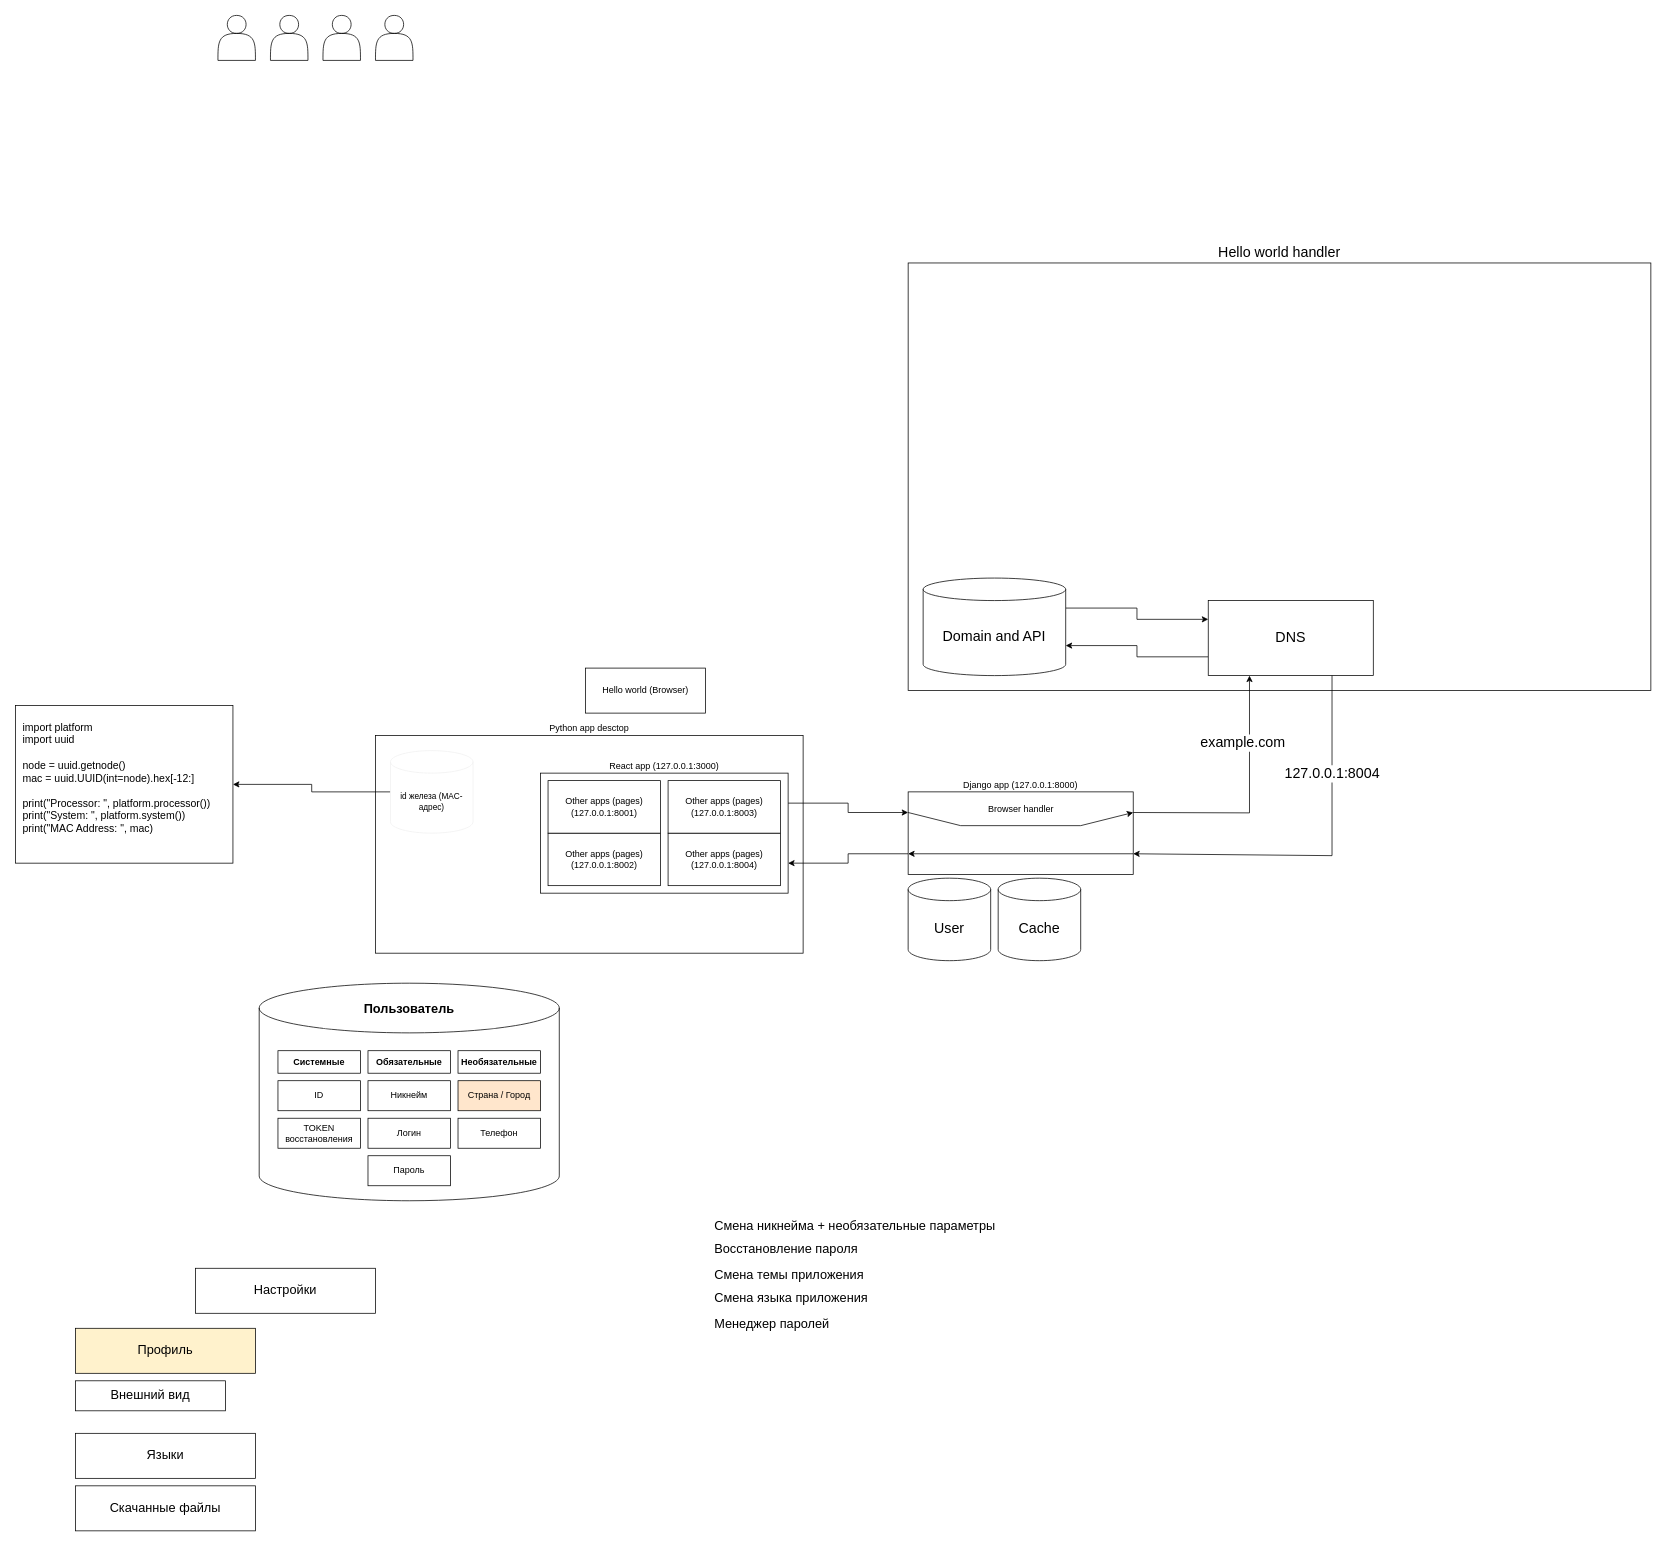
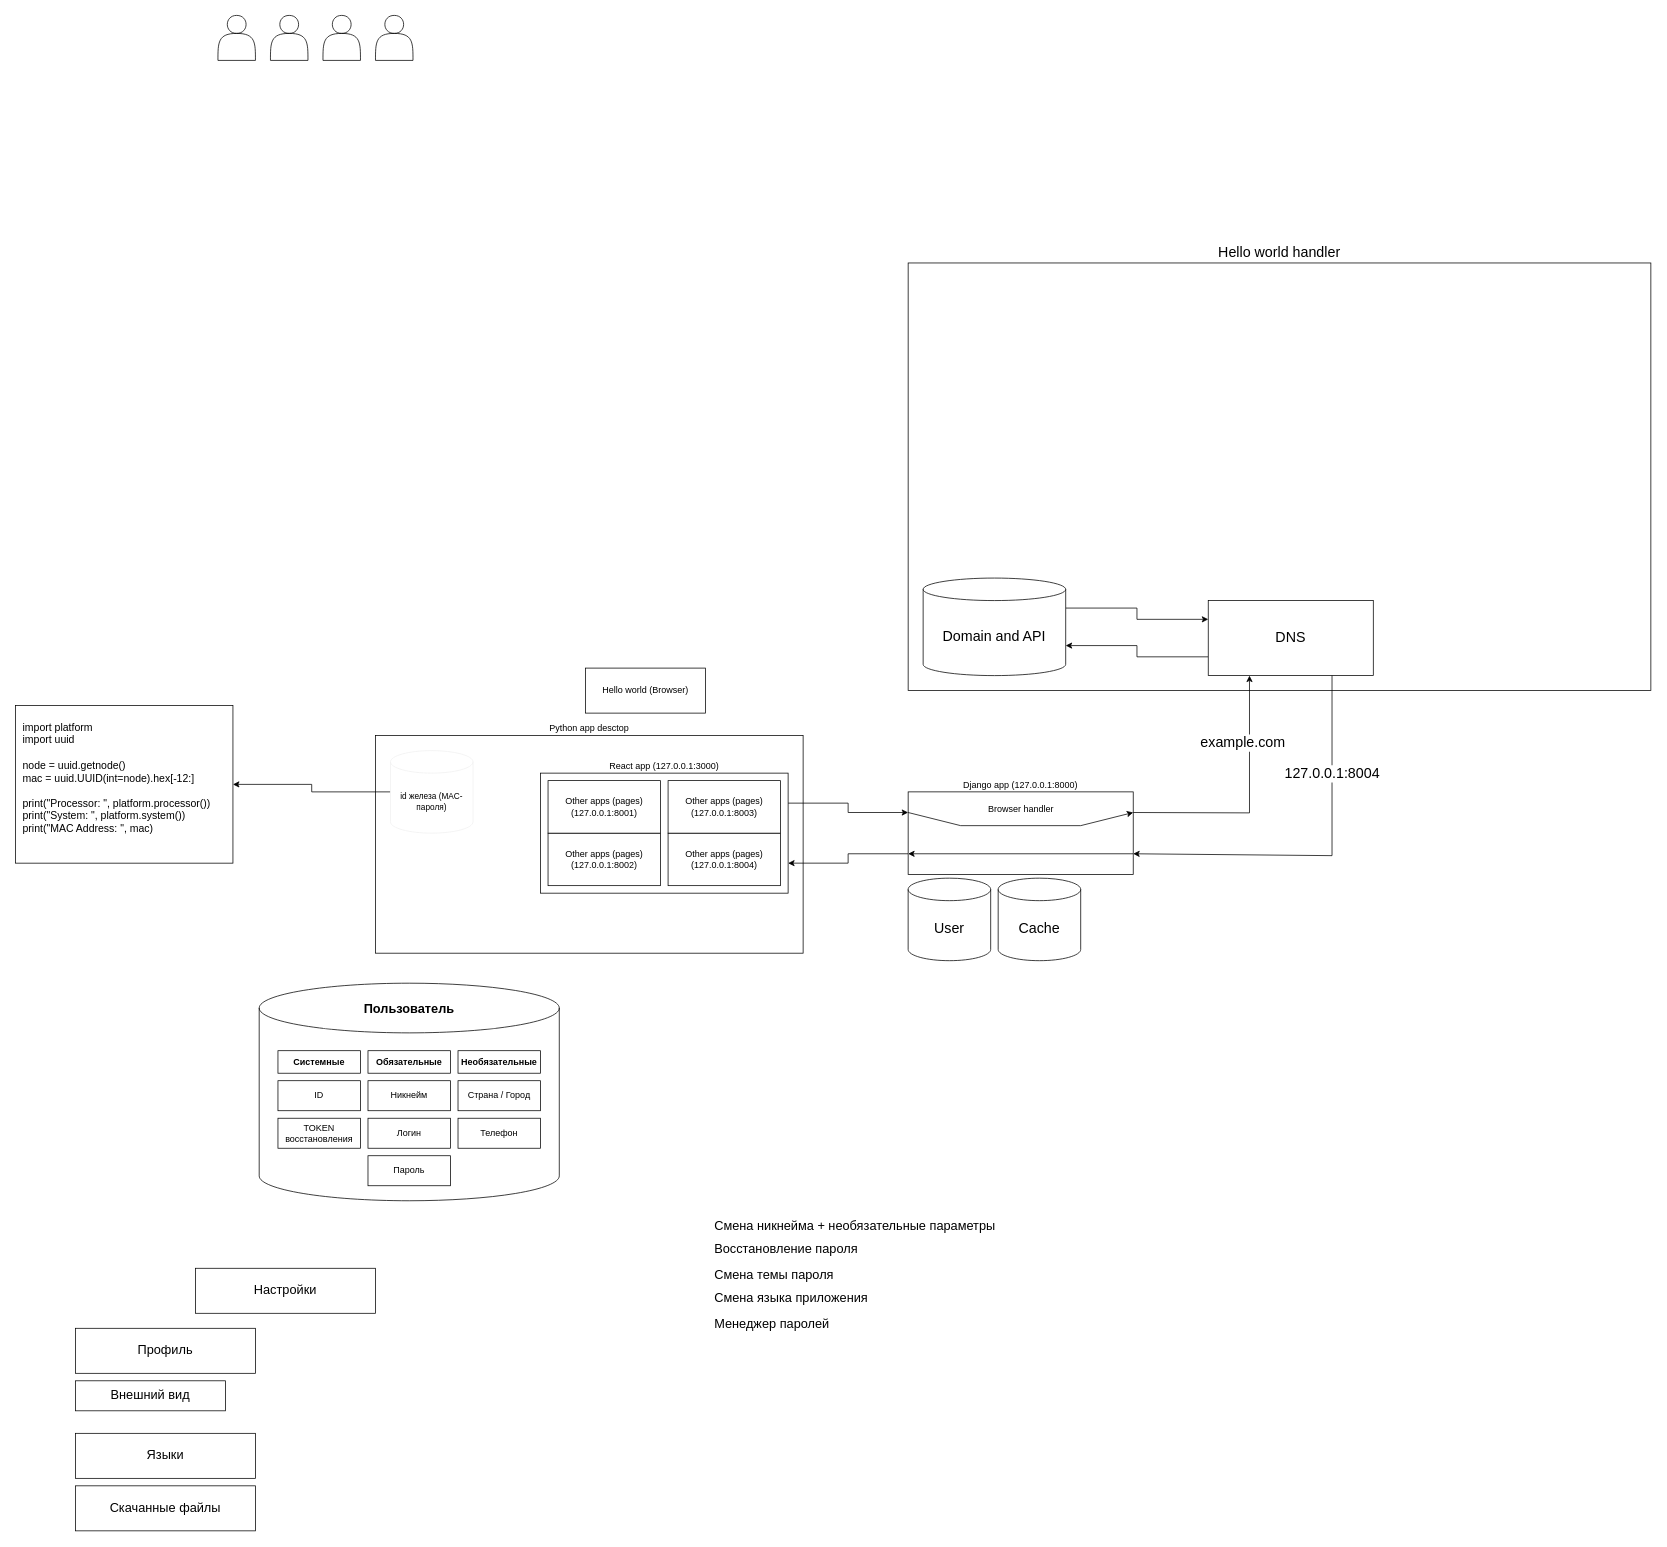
(432, 801) -> (432, 801)
(499, 1095) -> (499, 1095)
(786, 1275) -> (772, 1275)
(165, 1350) -> (165, 1350)
